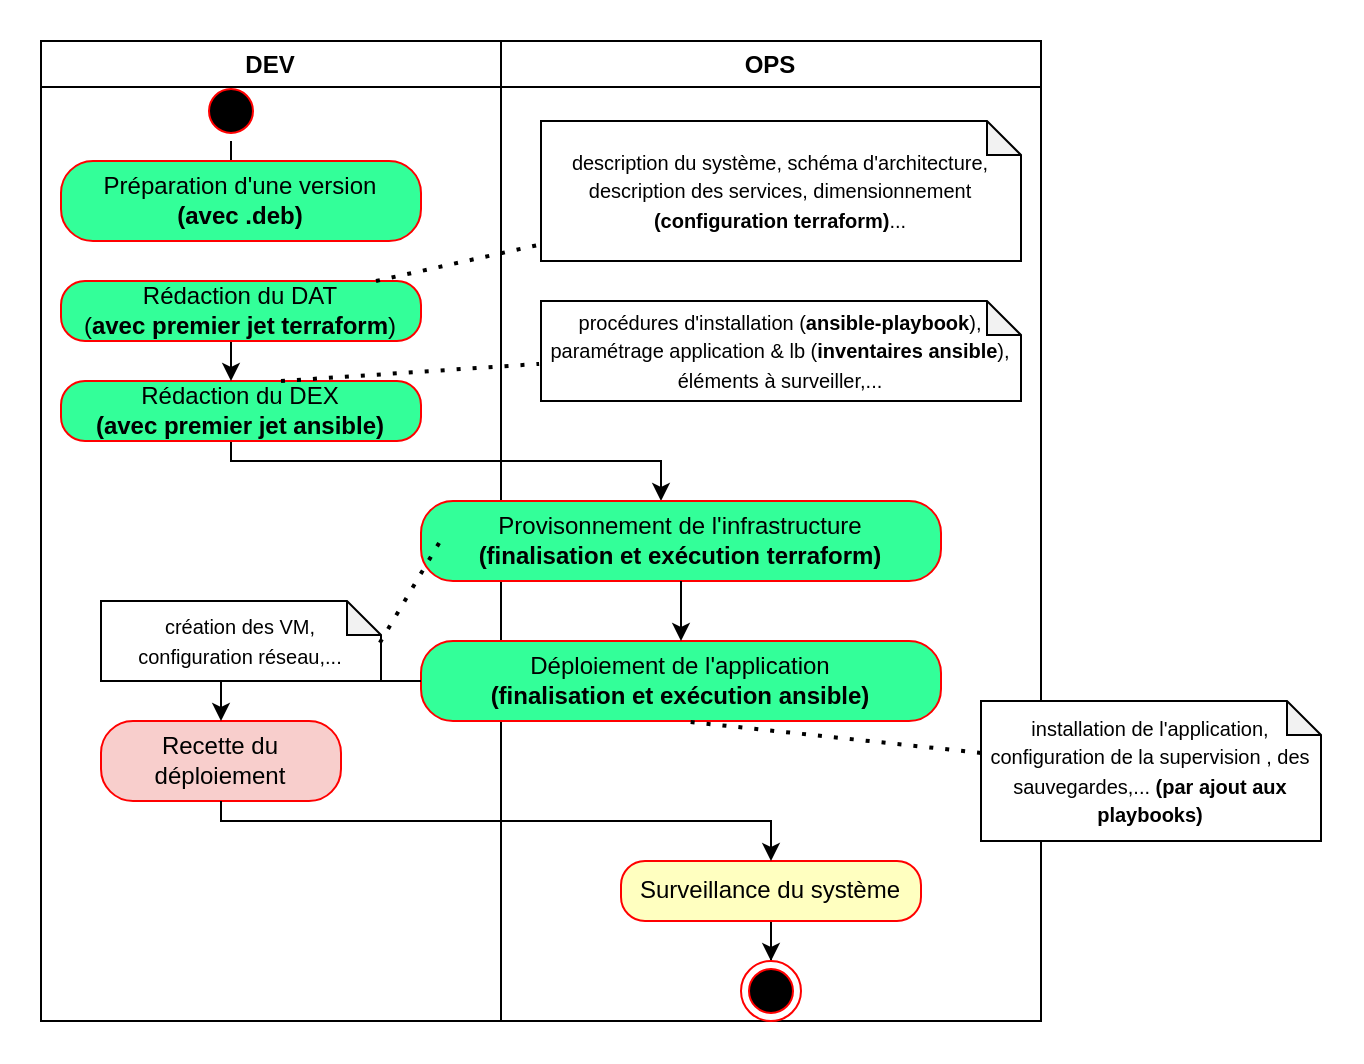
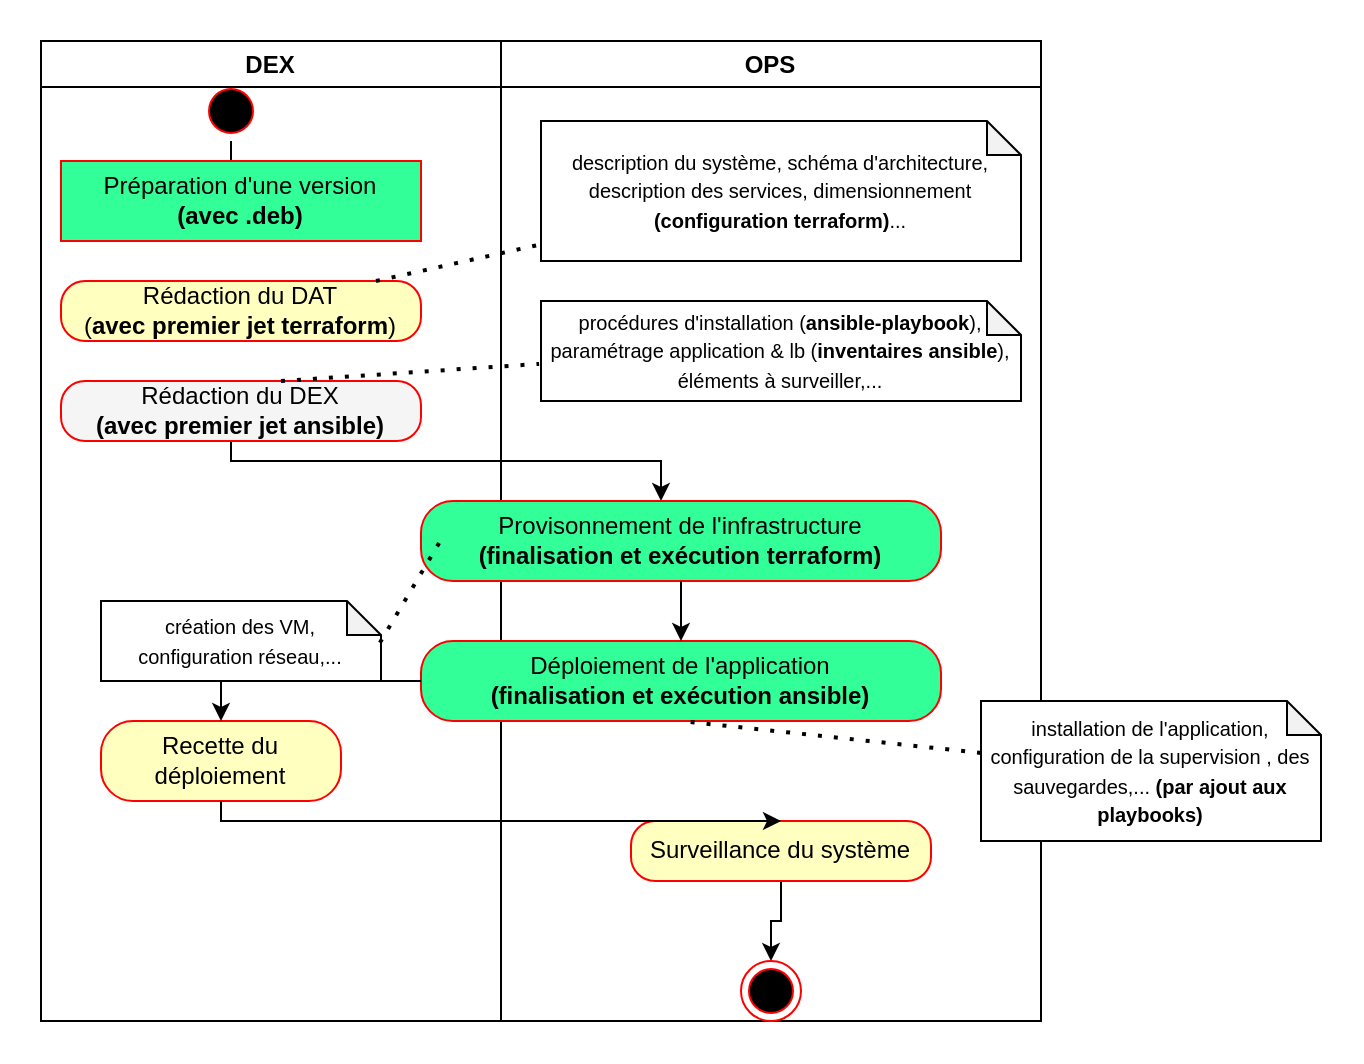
(270, 65) -> (270, 65)
(241, 201) -> (241, 201)
(241, 311) -> (241, 311)
(231, 354) -> none
(241, 411) -> (241, 411)
(221, 761) -> (221, 761)
(771, 891) -> (781, 851)
